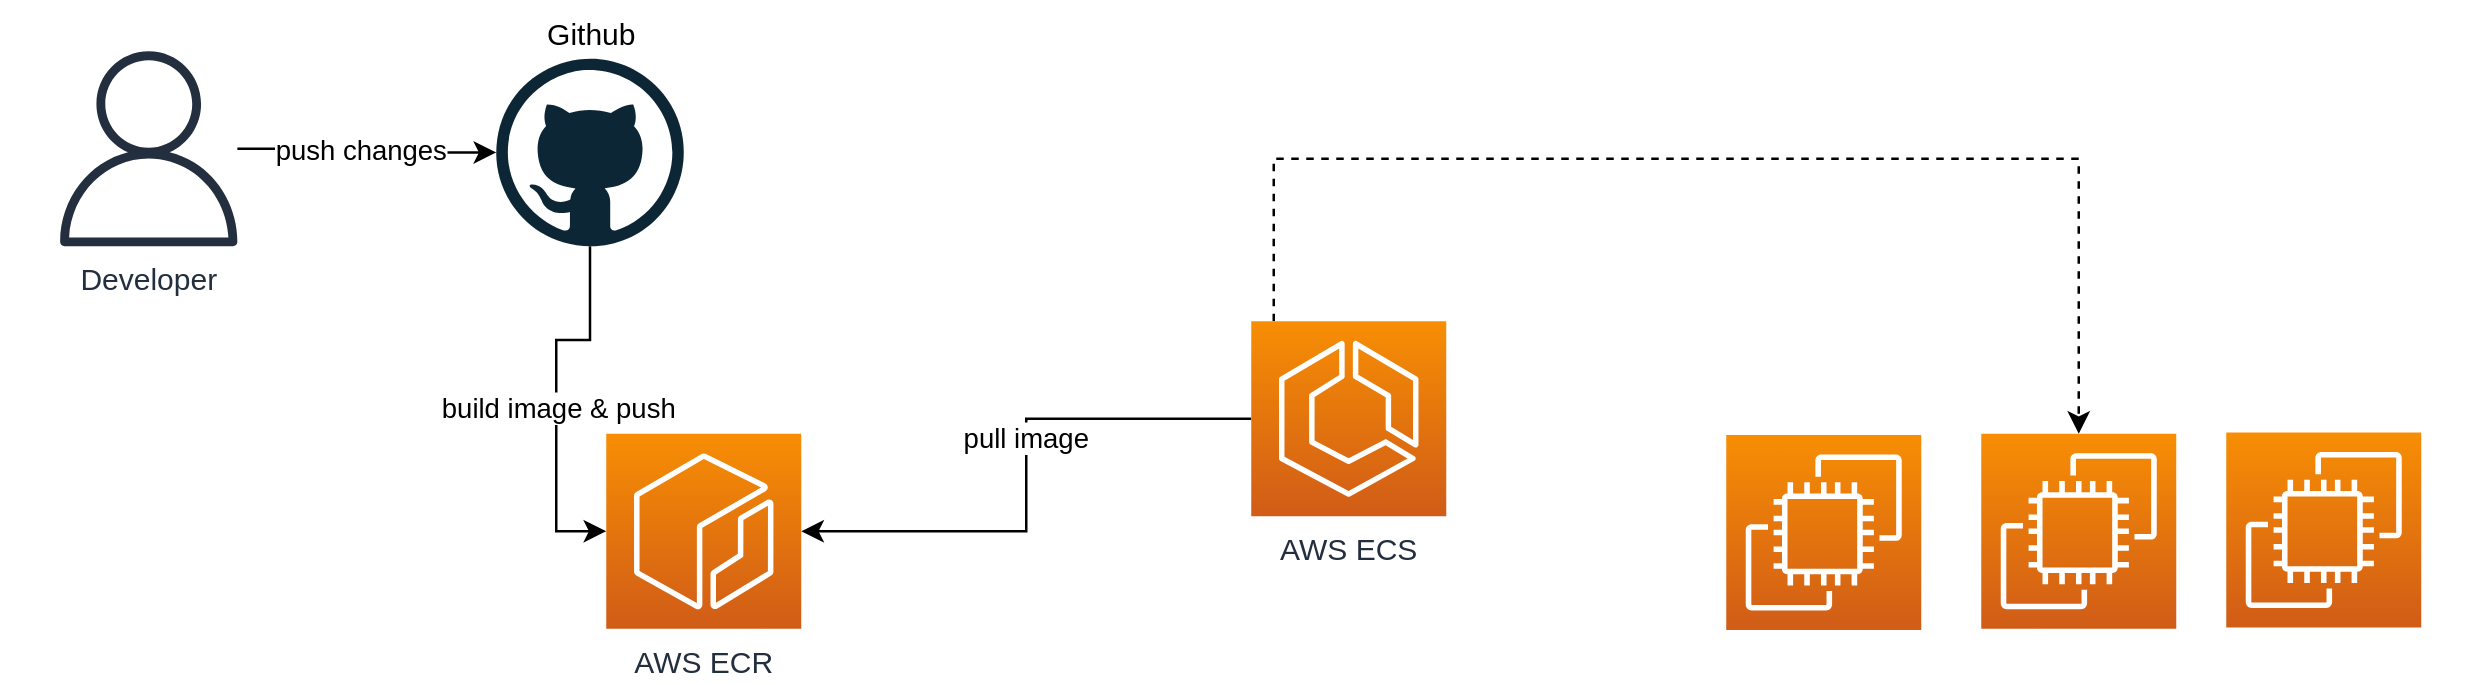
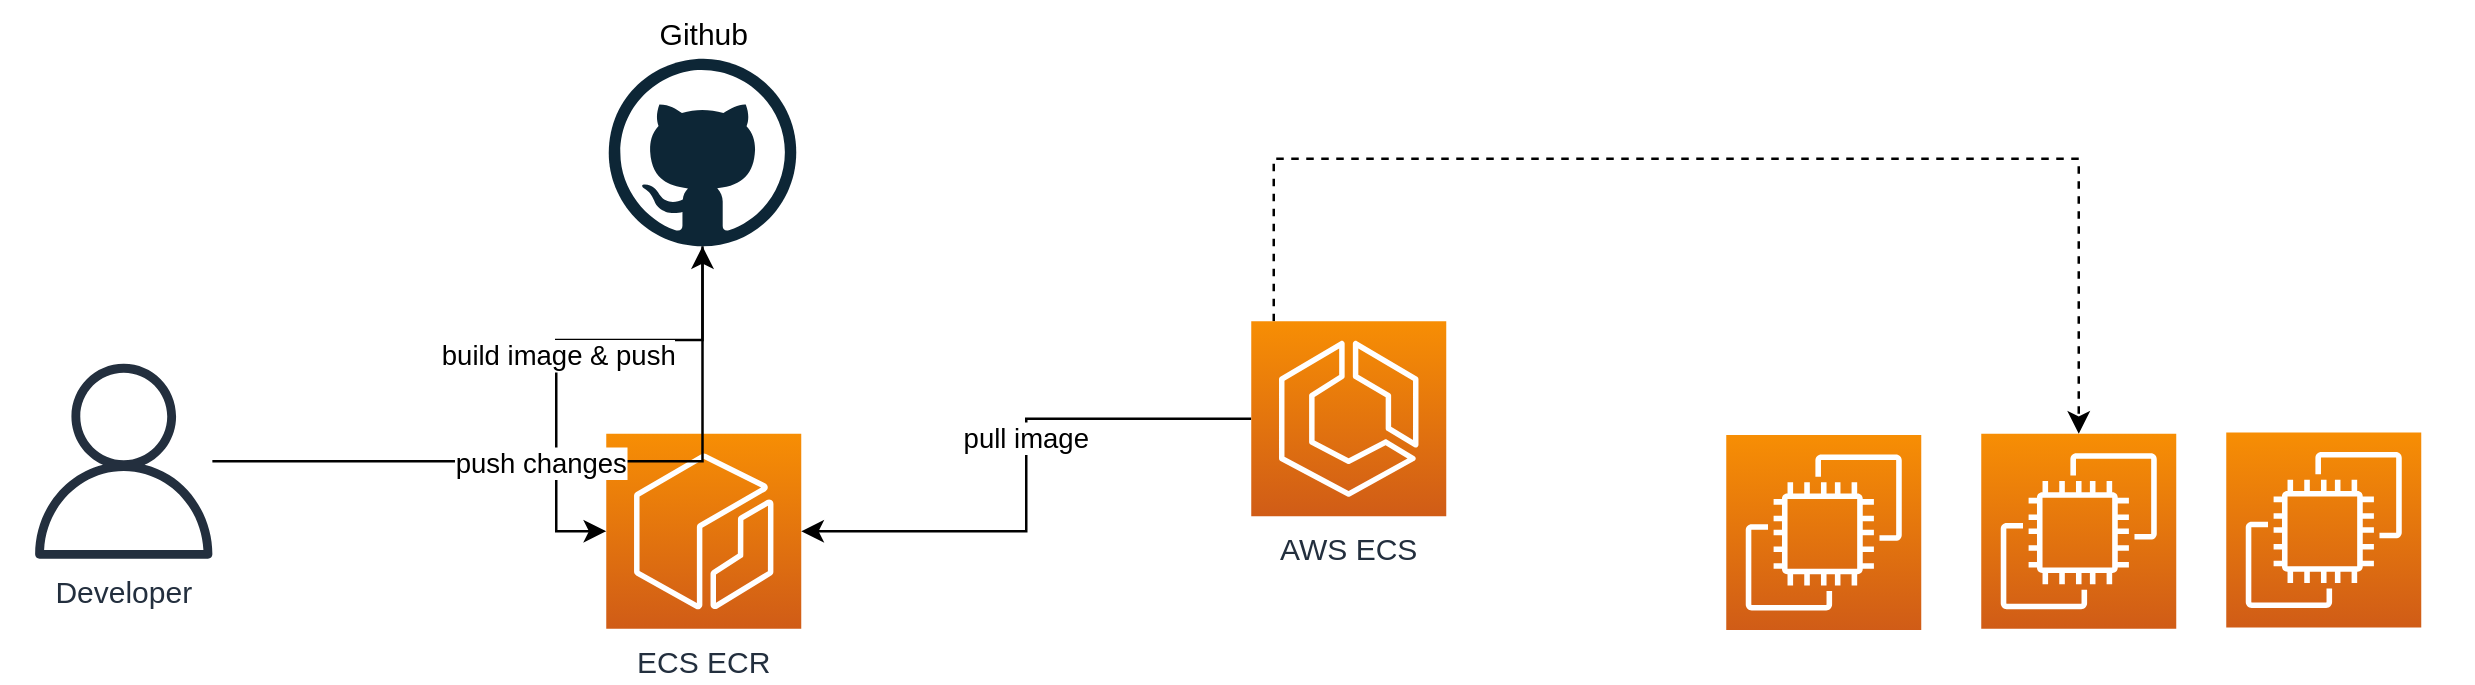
(149, 149) -> (124, 461)
(590, 153) -> (703, 153)
(705, 664) -> (705, 664)
